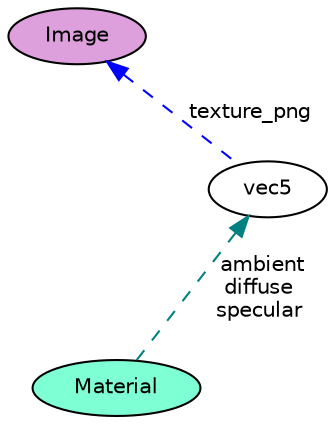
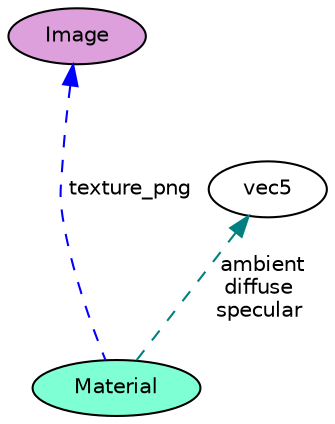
(181, 120) -> (64, 226)
